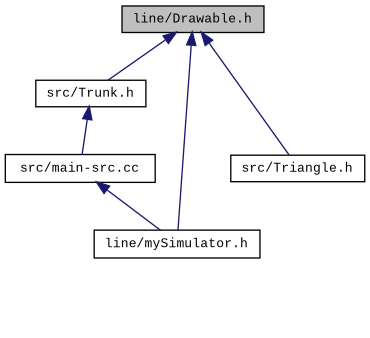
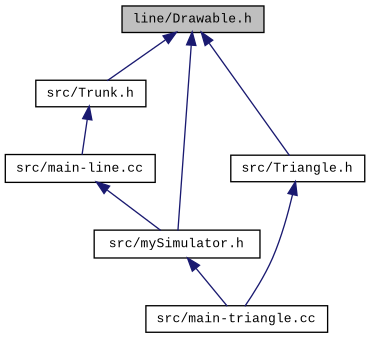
(80, 168) -> (80, 168)
(177, 244) -> (177, 244)
none -> (237, 319)
